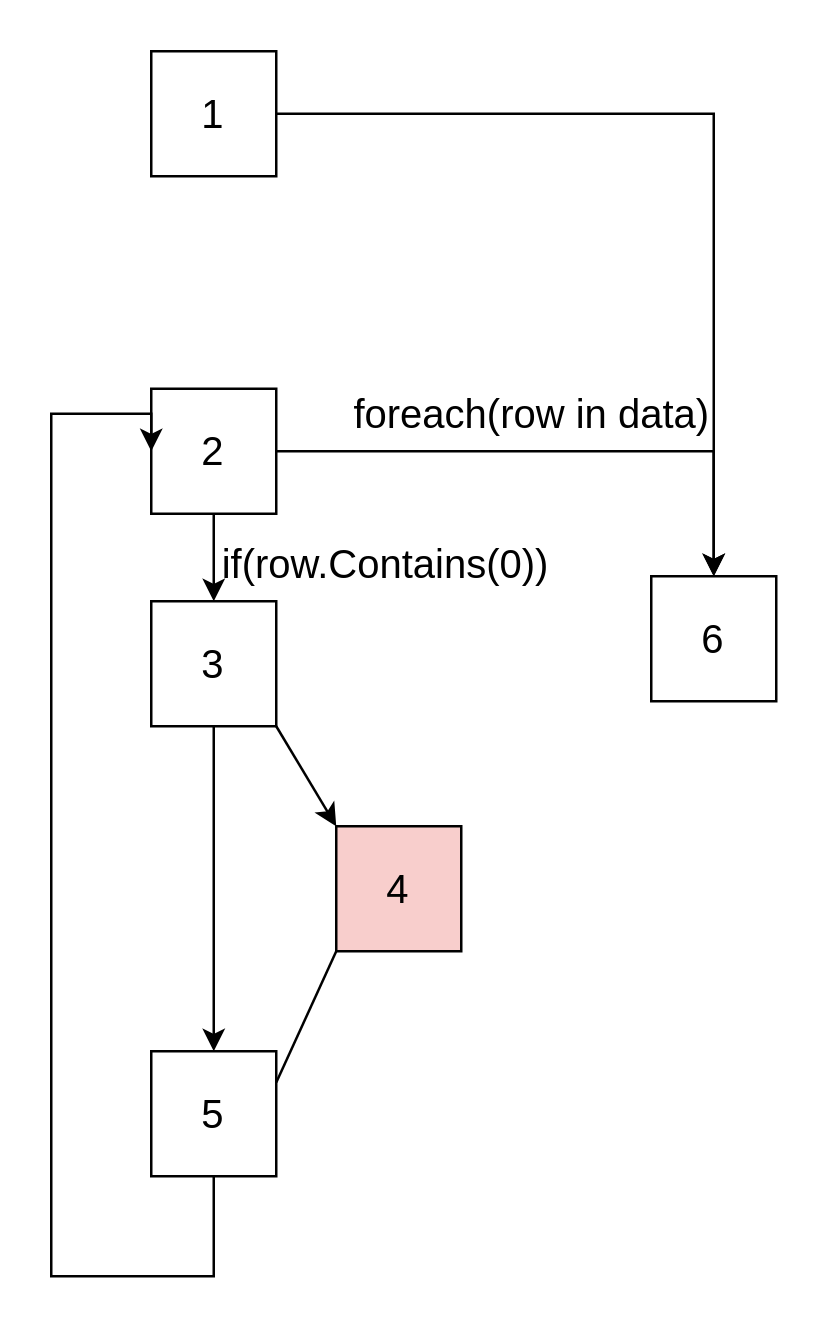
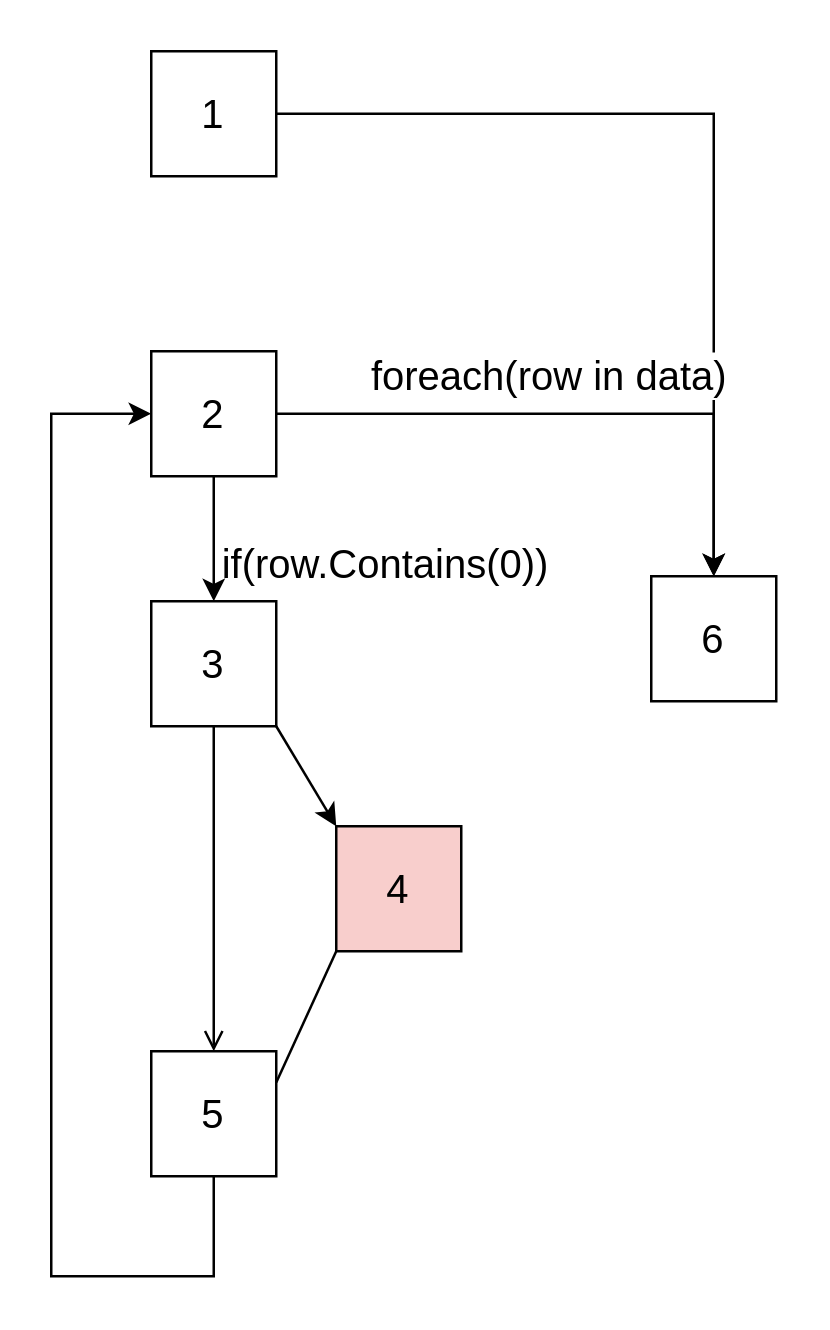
(214, 451) -> (214, 414)
(214, 1033) -> (214, 1037)
